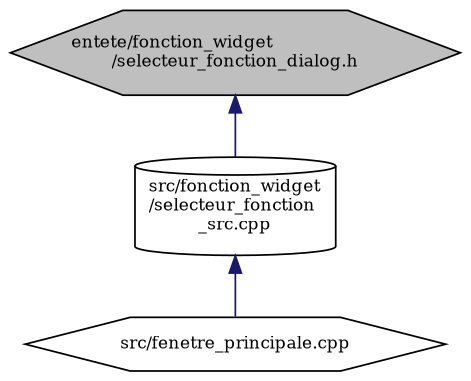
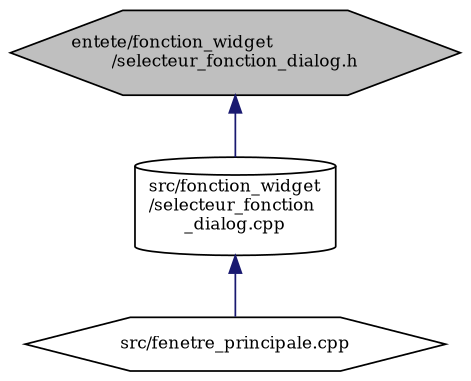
(235, 206) -> (235, 206)
